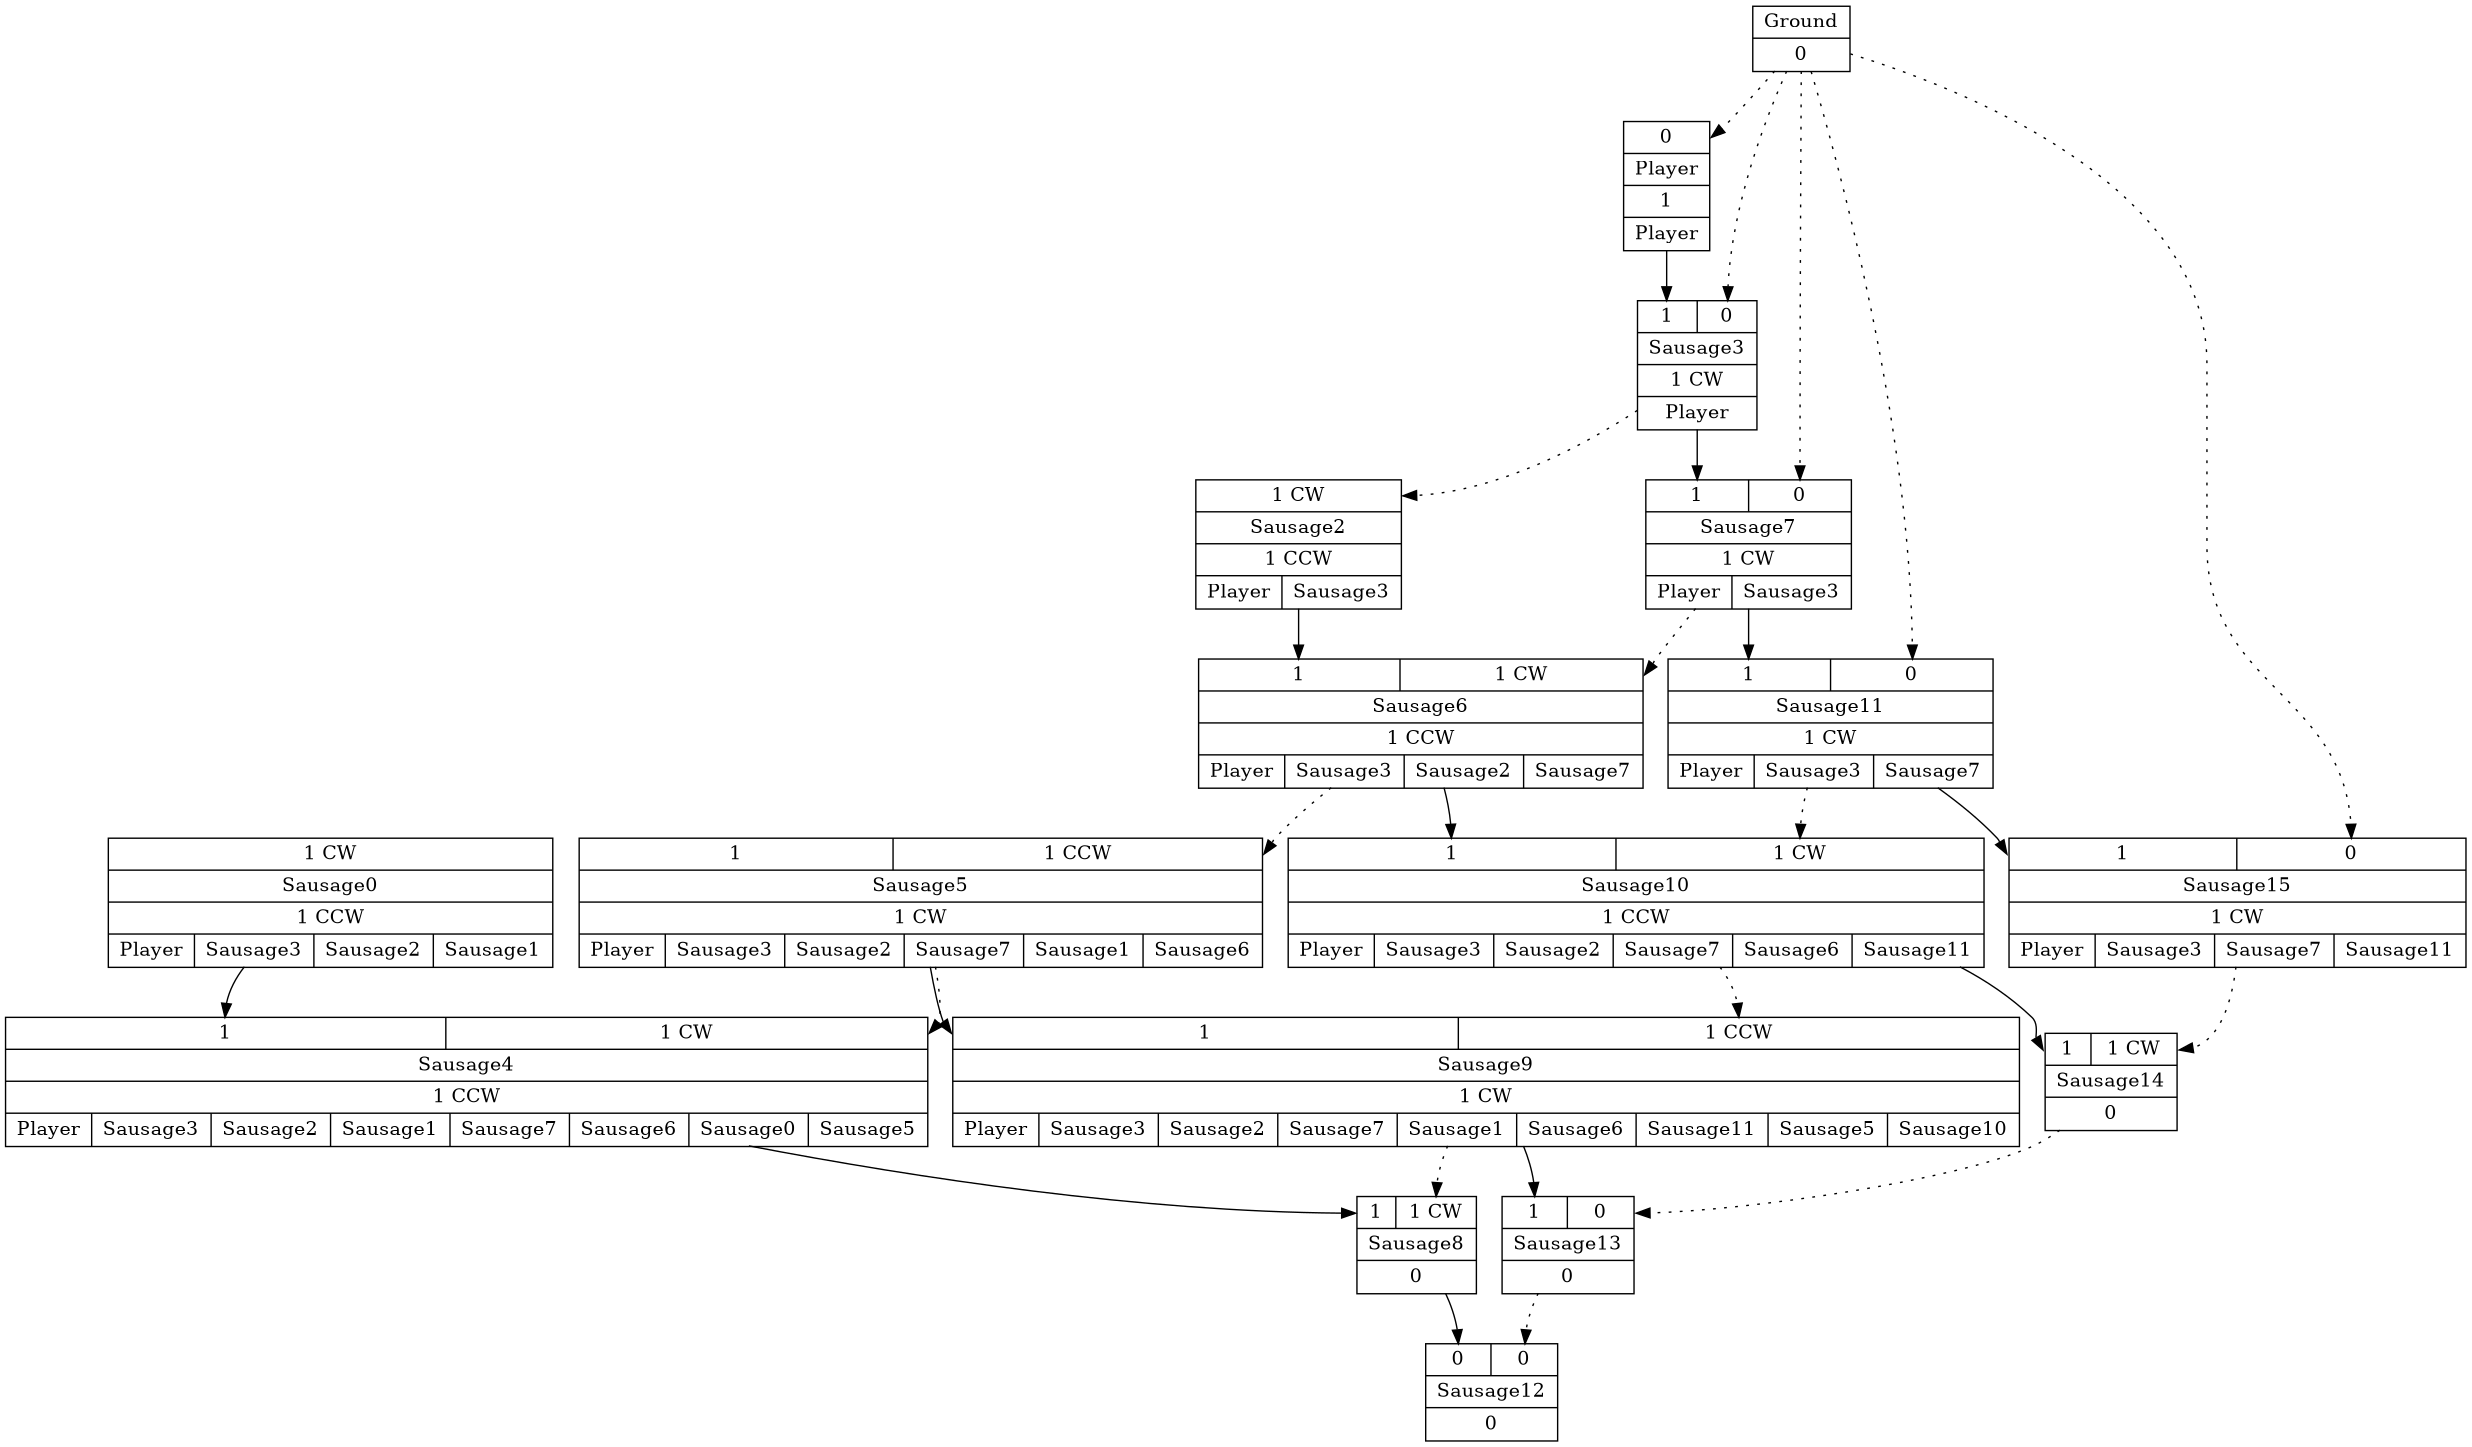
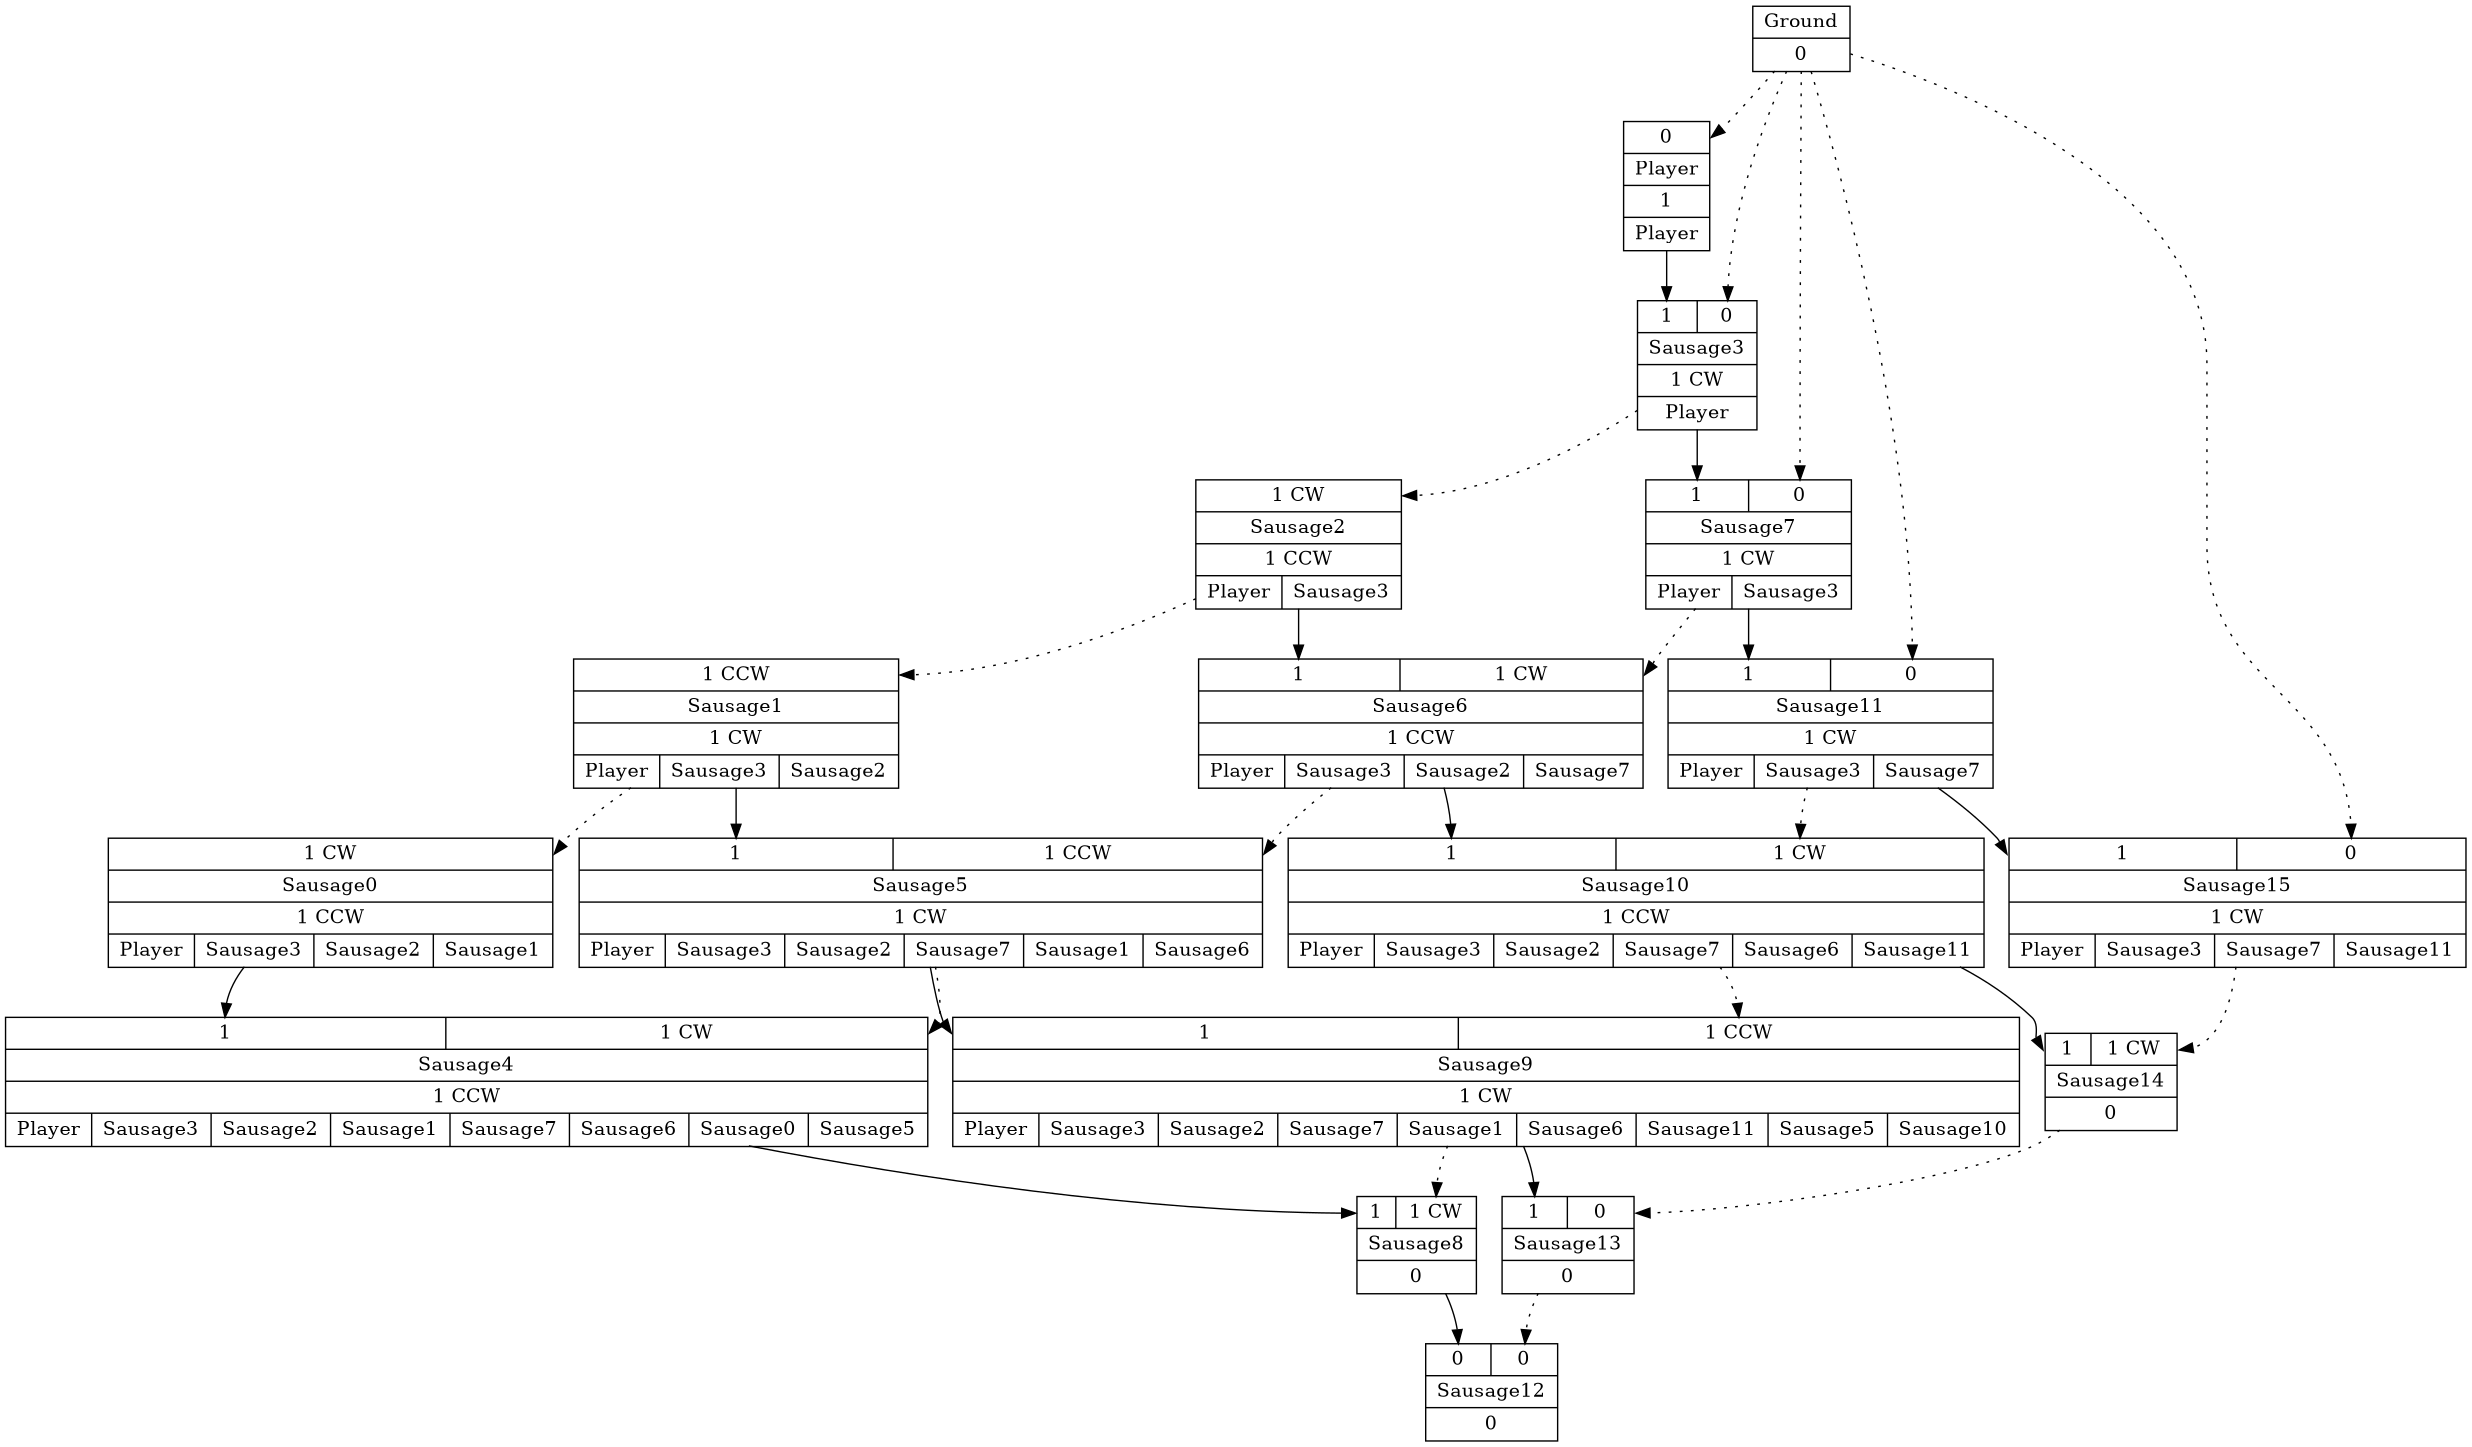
none -> (736, 724)
